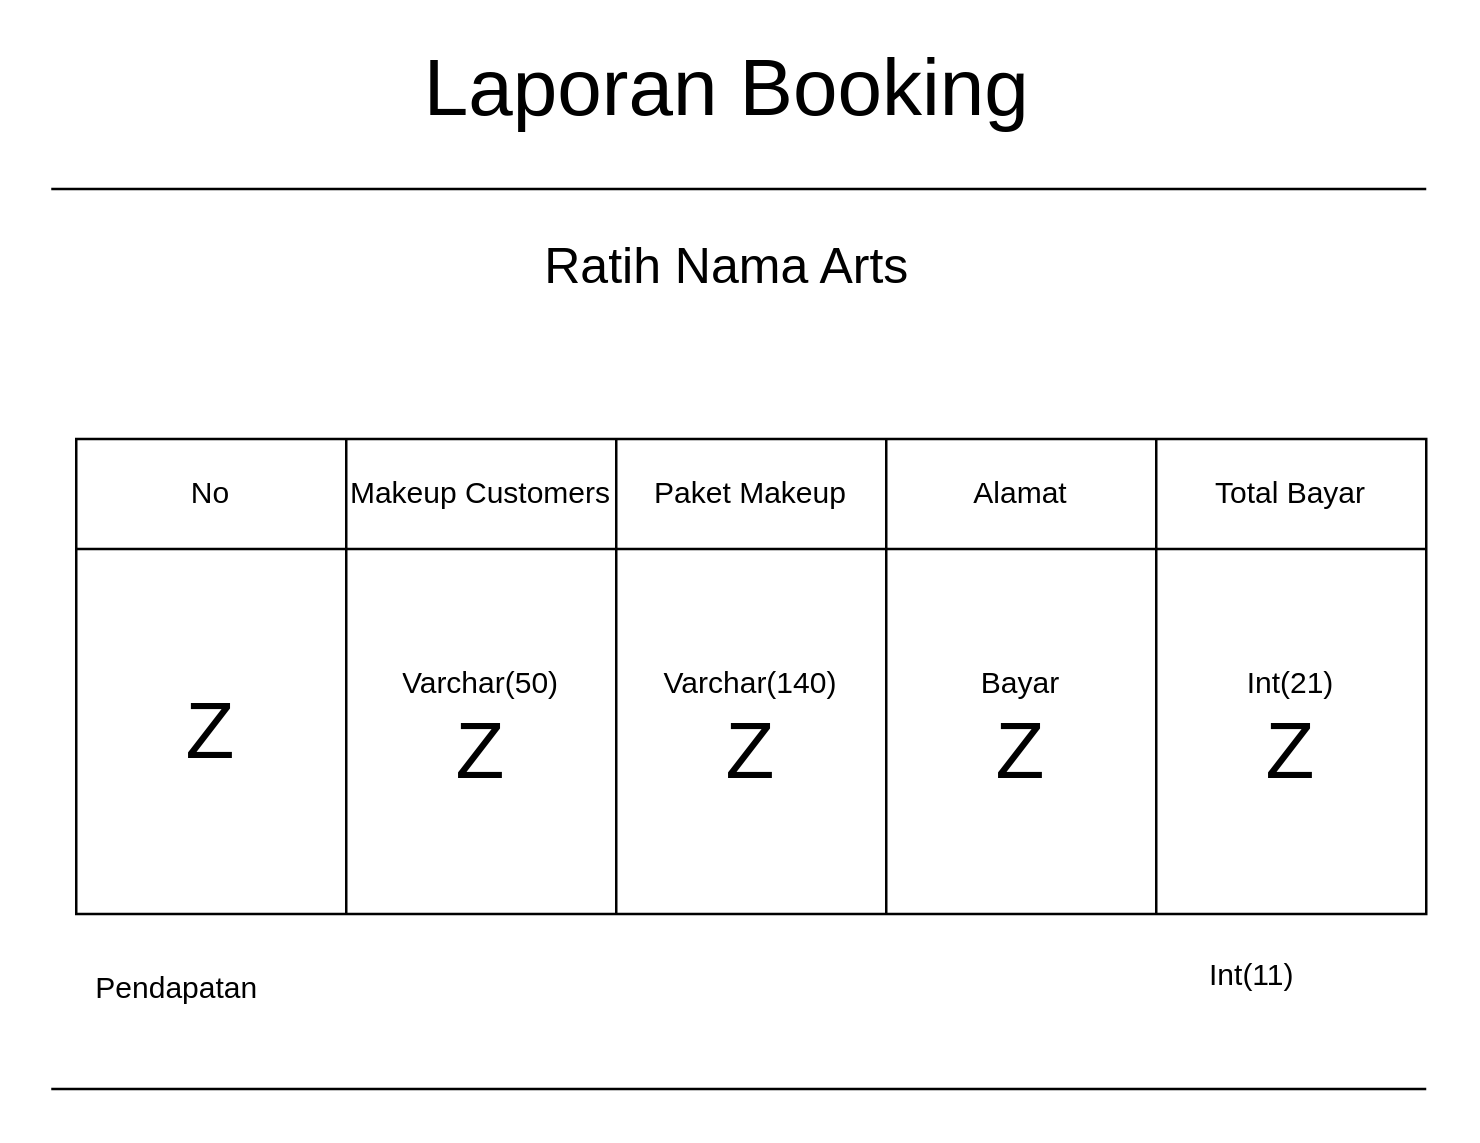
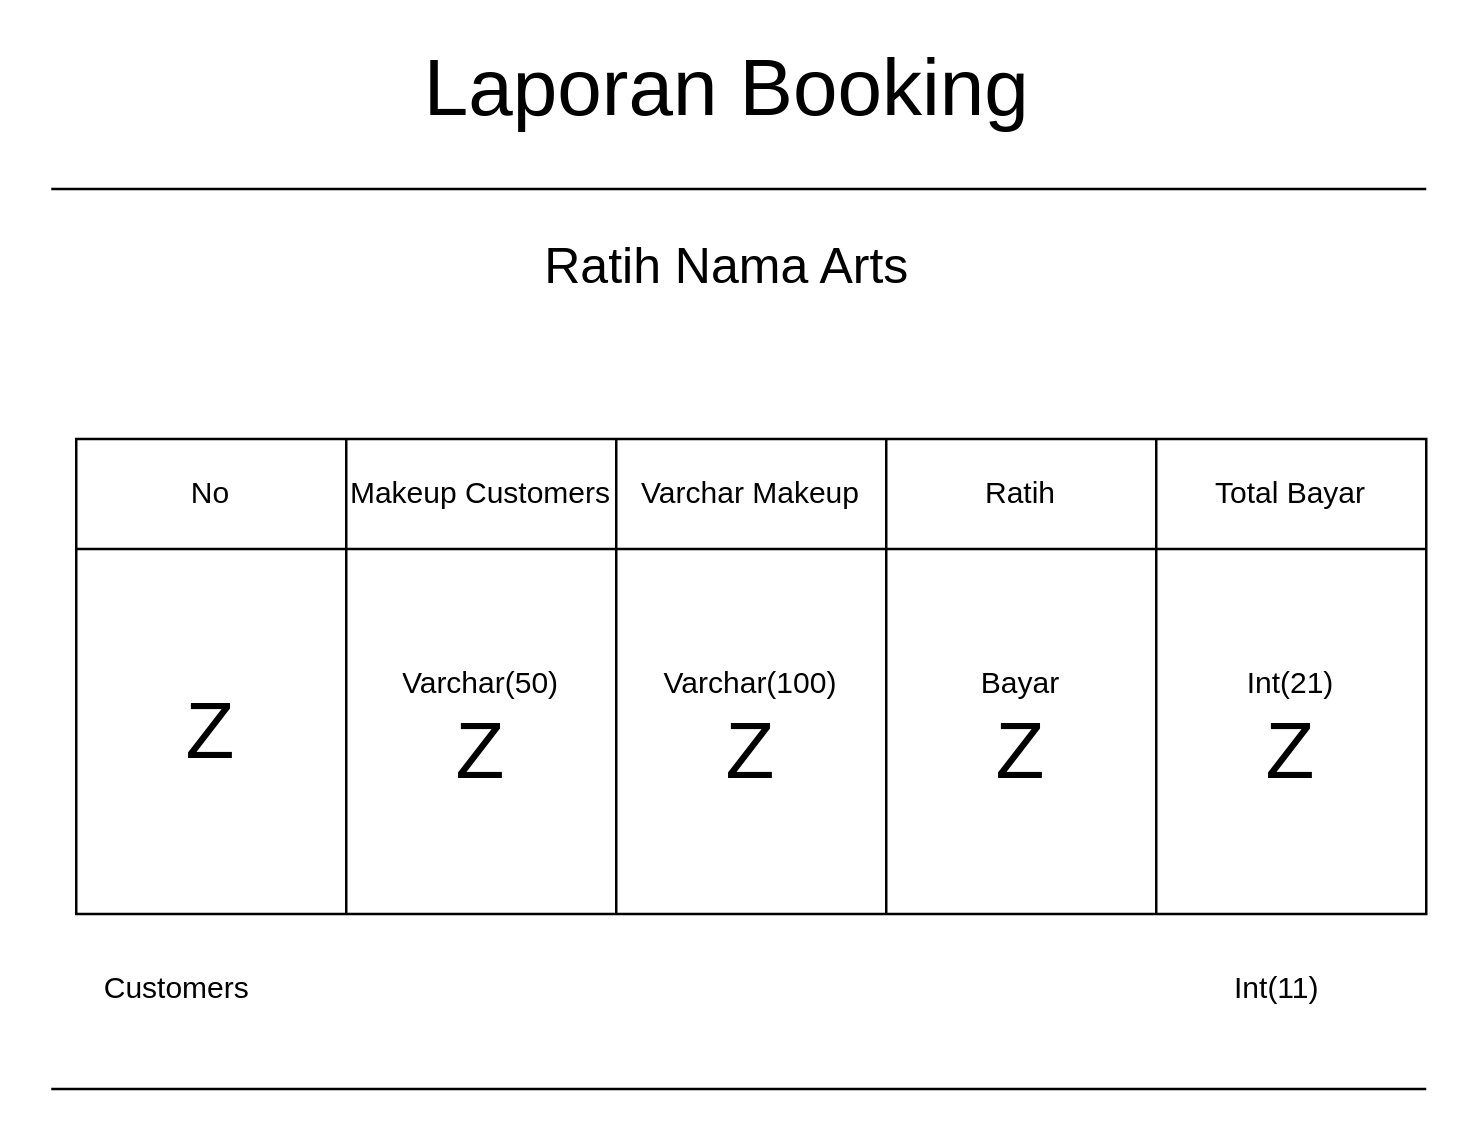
(751, 494) -> (751, 494)
(1021, 494) -> (1021, 494)
(751, 731) -> (751, 731)
(1251, 976) -> (1276, 989)
(178, 989) -> (178, 989)
